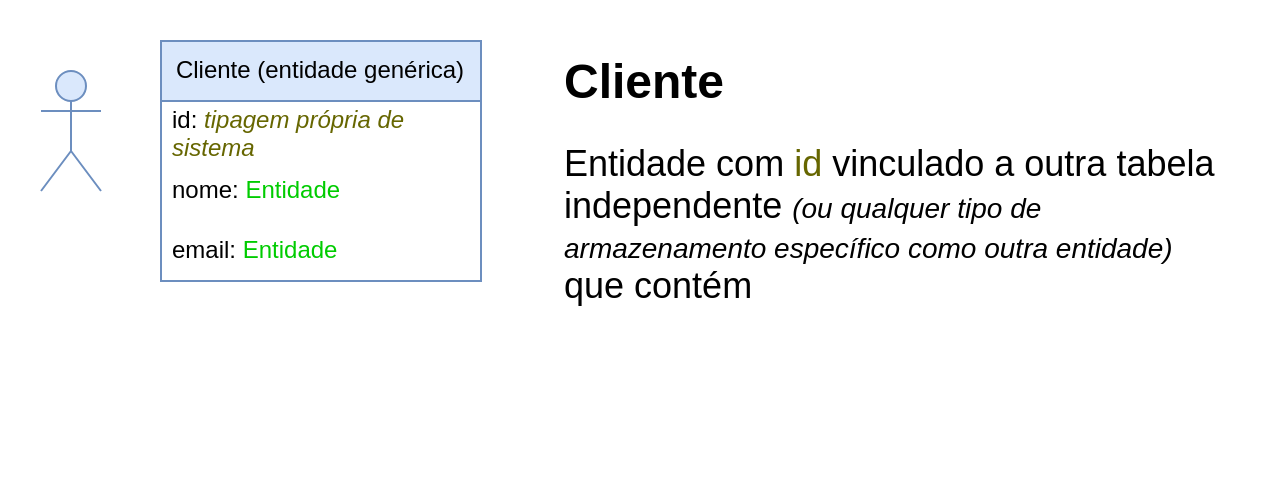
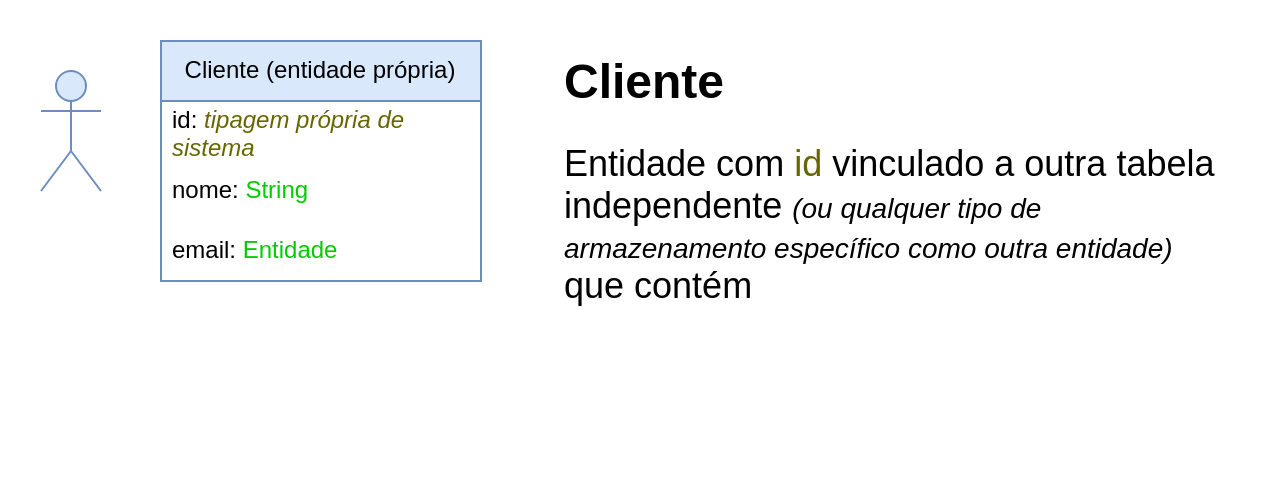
(321, 71) -> (321, 71)
(258, 191) -> (244, 191)
